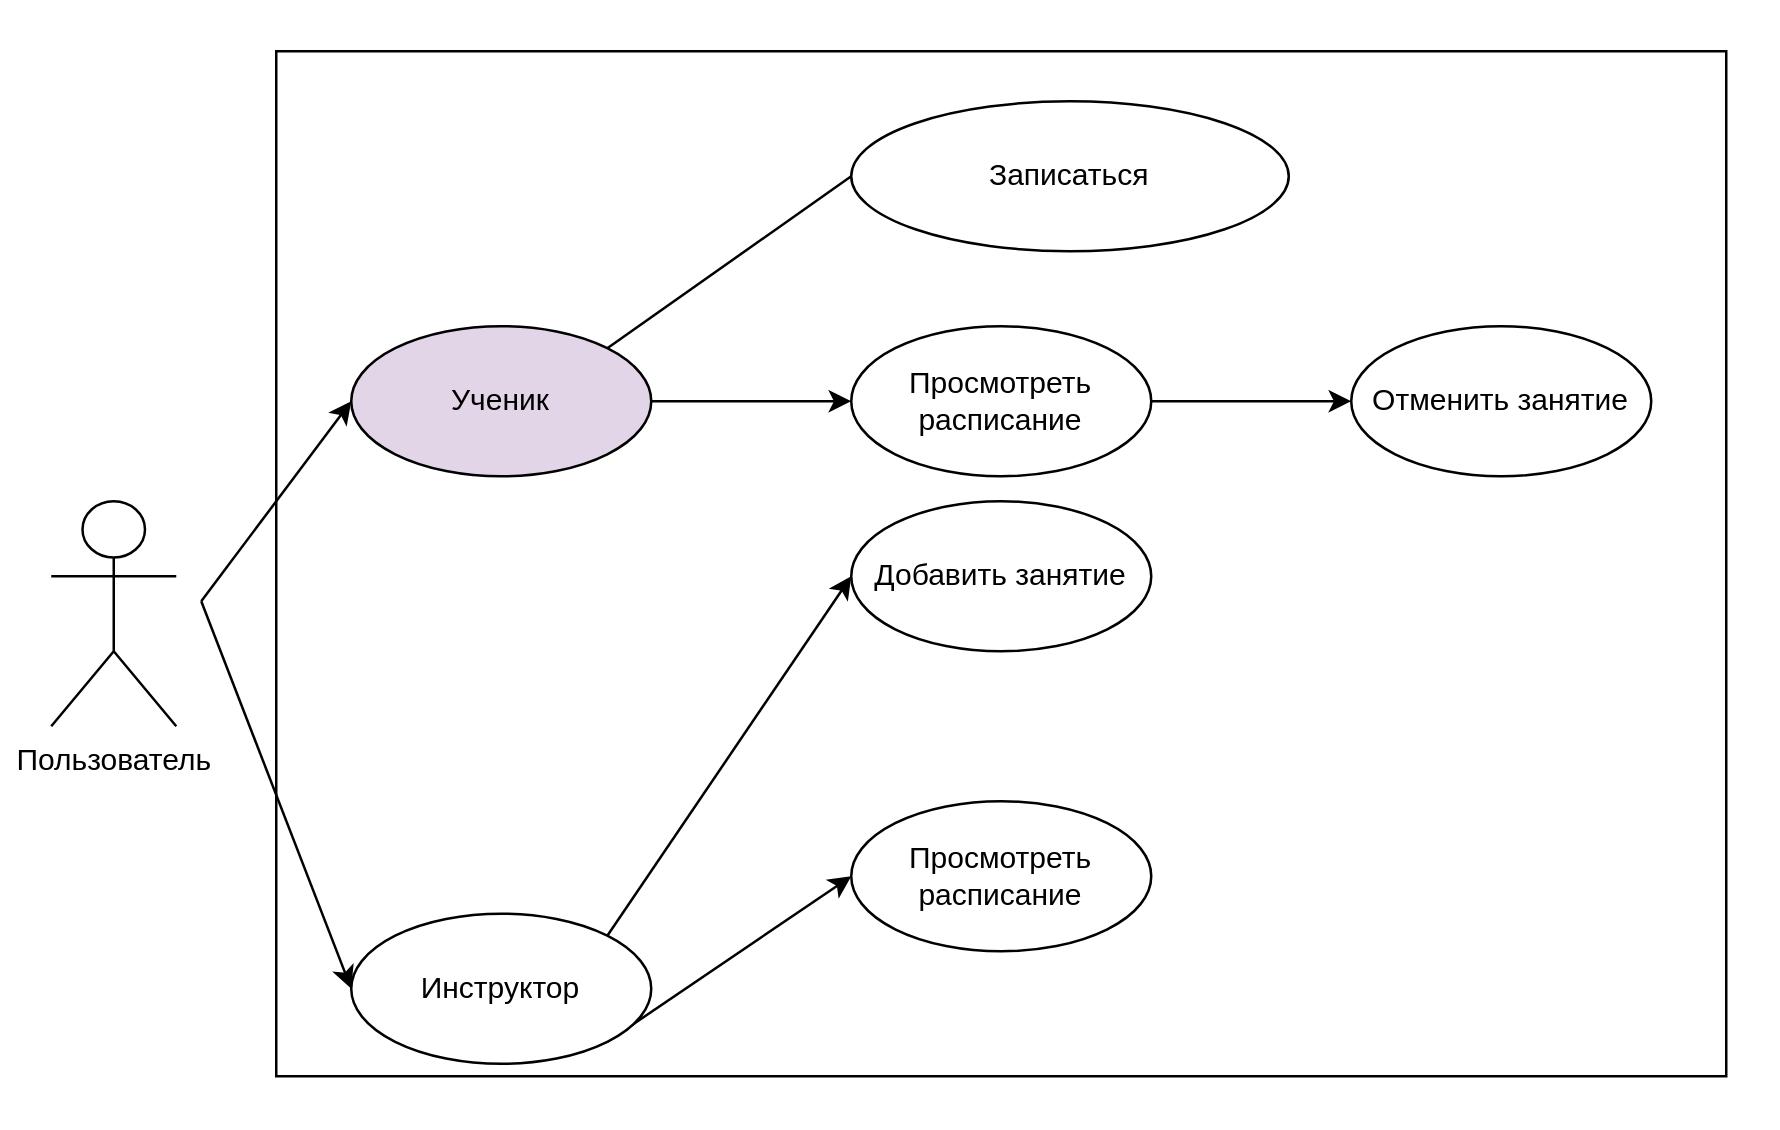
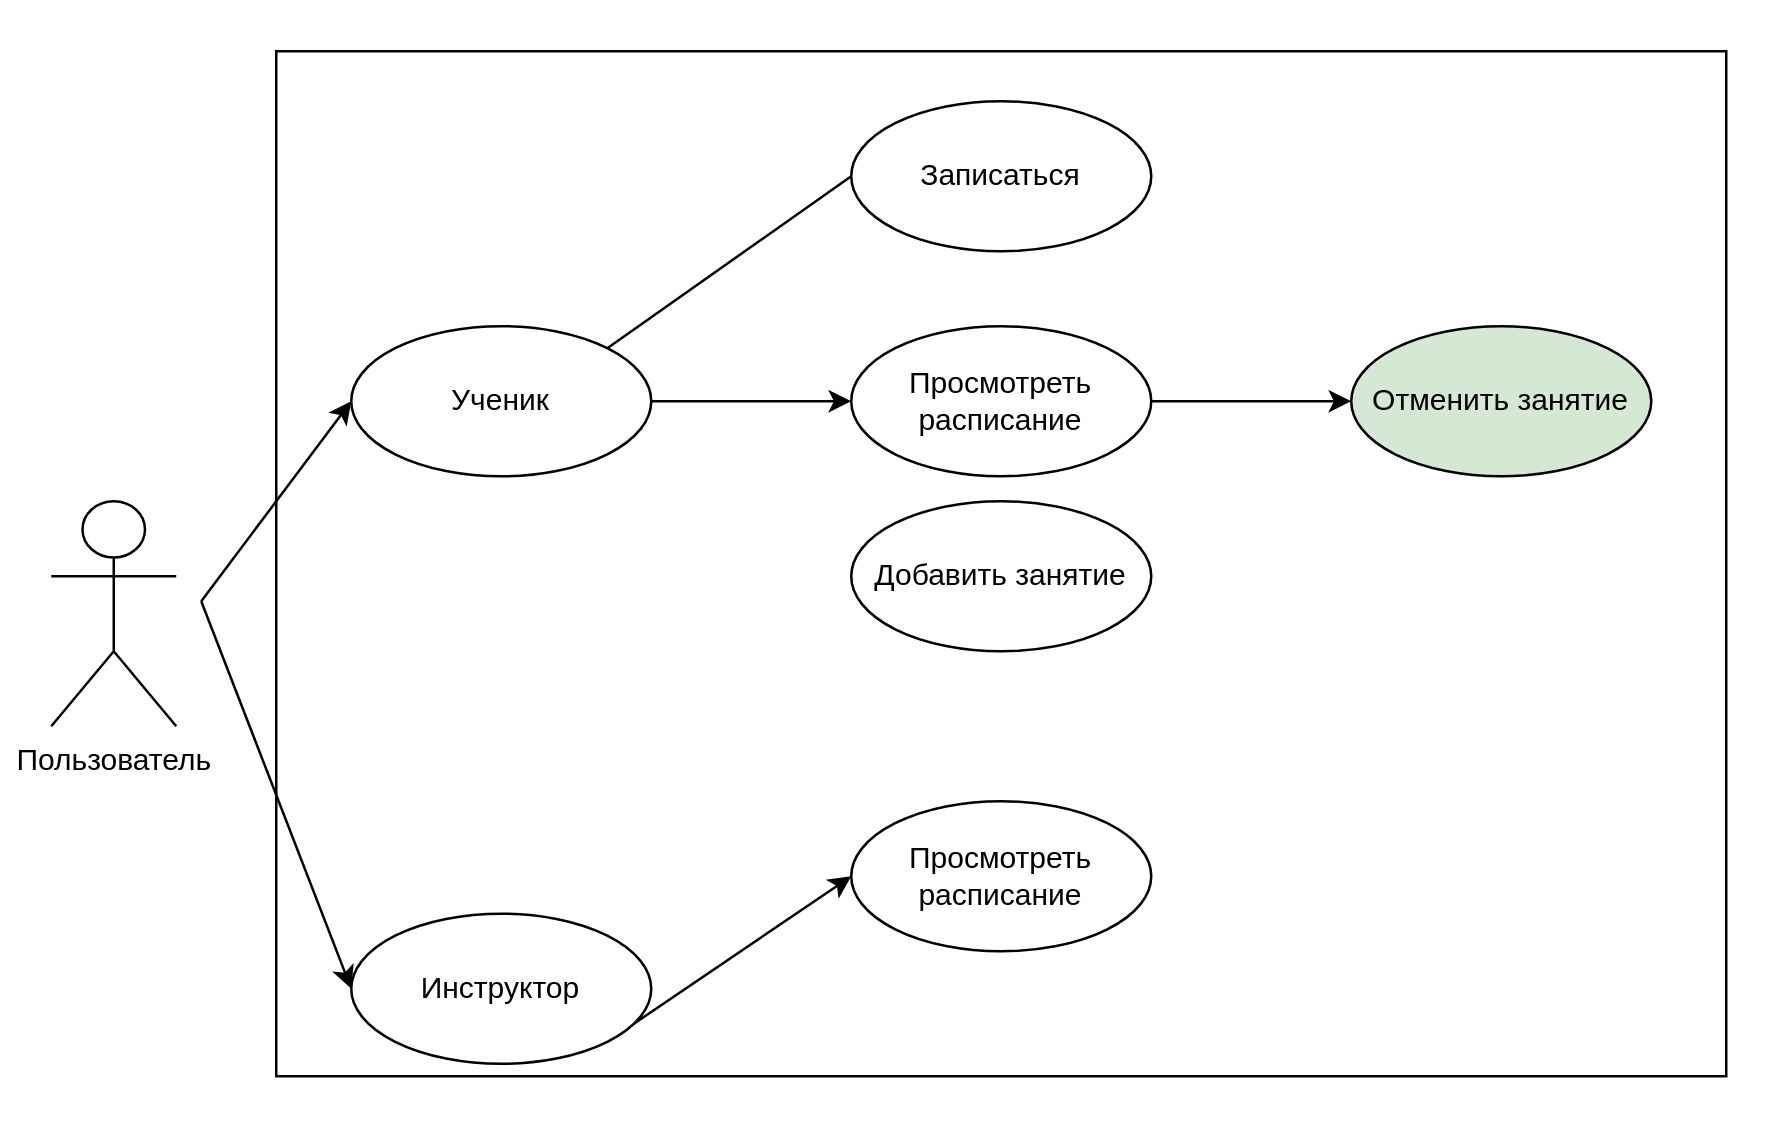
(1070, 176) -> (1001, 176)
(501, 401) -> (501, 401)
(1501, 401) -> (1501, 401)
(725, 763) -> none
